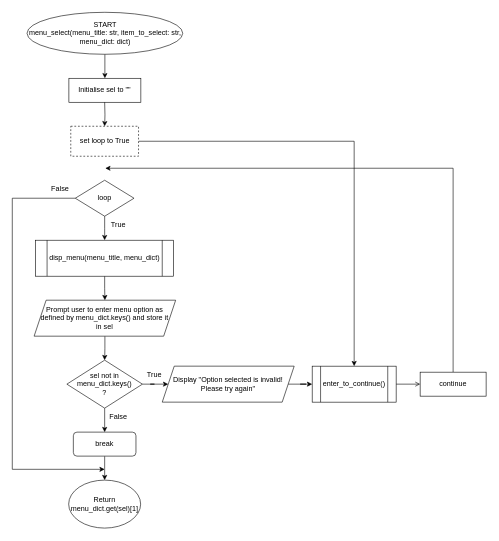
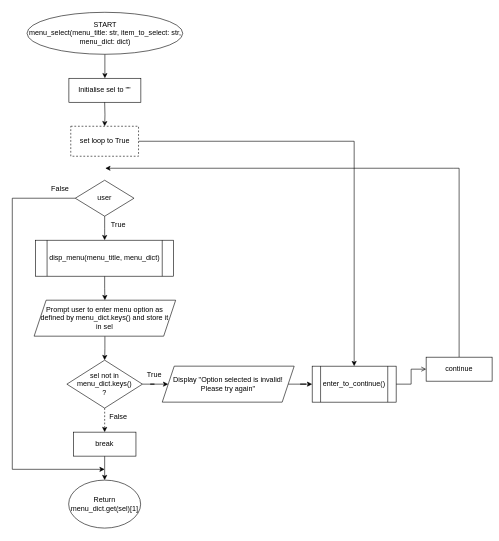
(105, 198) -> (105, 198)
(453, 384) -> (459, 369)
(105, 417) -> (105, 417)
(105, 444) -> (105, 444)
